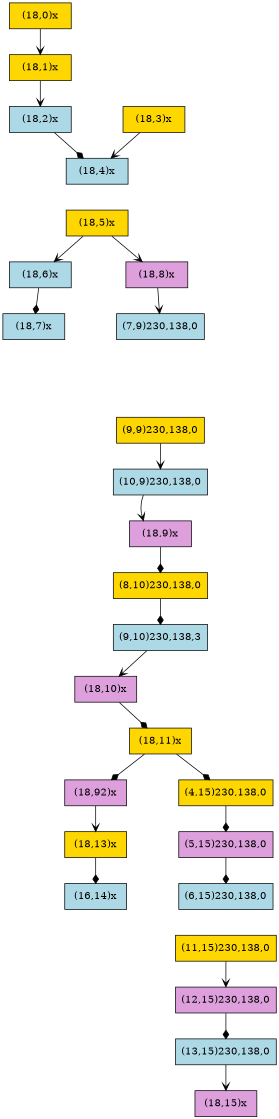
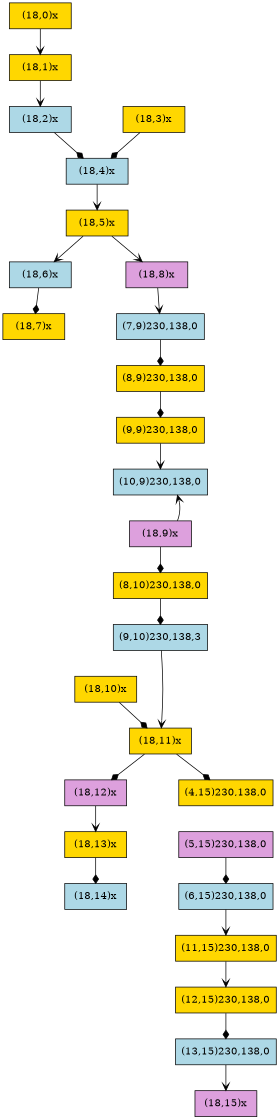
(128, 143) -> (128, 143)
none -> (97, 194)
(34, 327) -> (34, 327)
none -> (160, 378)
(141, 504) -> (180, 512)
(136, 661) -> (163, 686)
(106, 689) -> (106, 689)
(96, 793) -> (96, 793)
(226, 814) -> none
(96, 896) -> (96, 896)
none -> (226, 919)
(226, 1000) -> (226, 1000)
